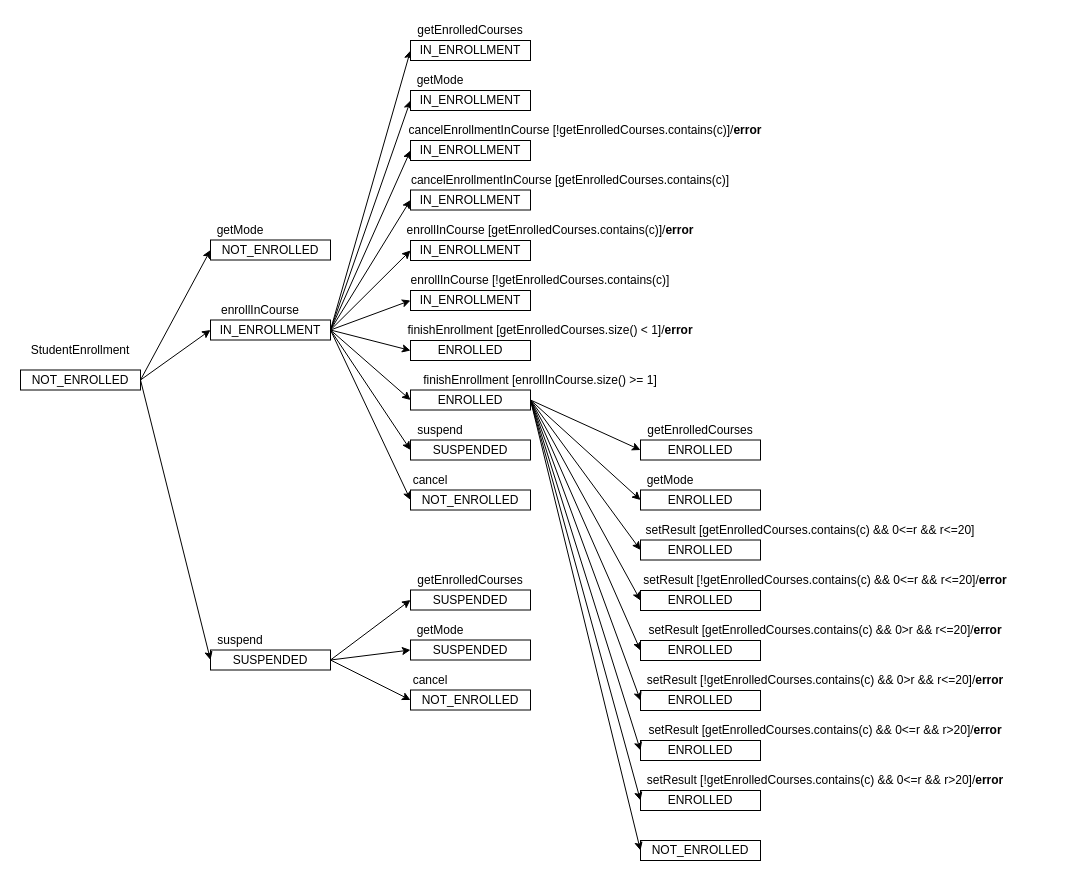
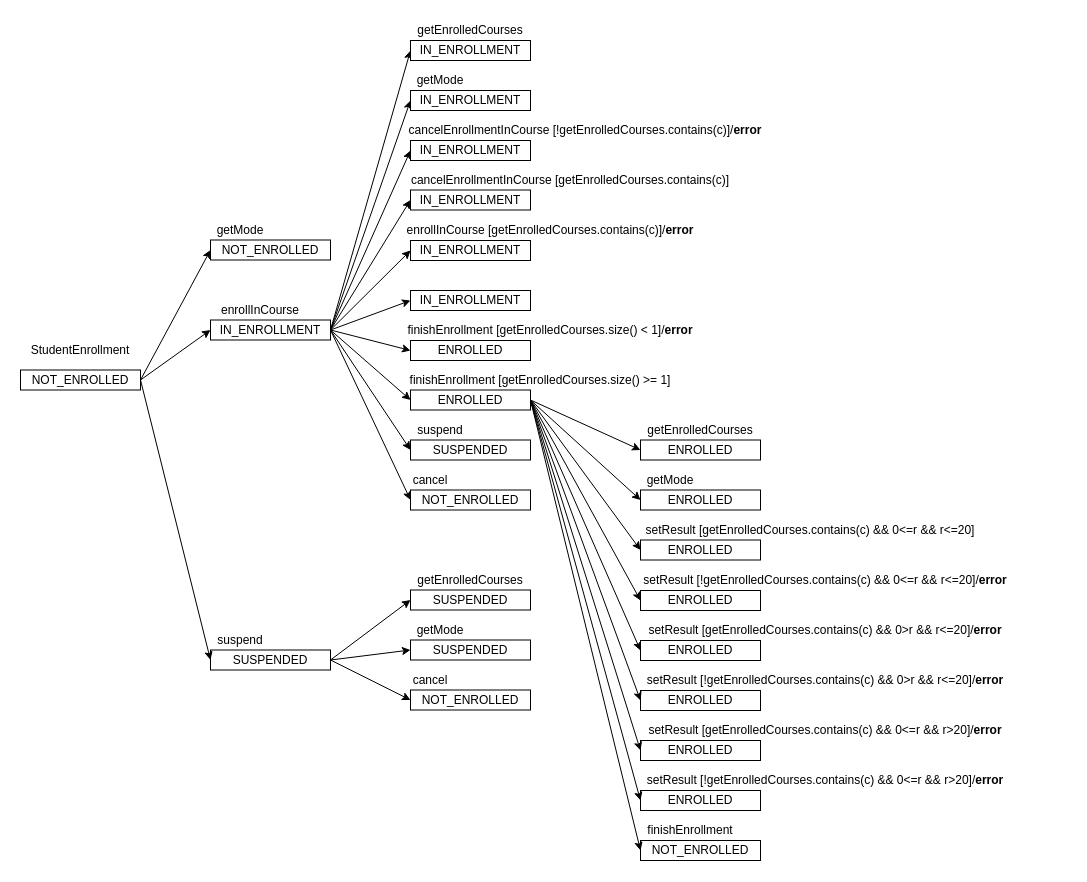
(541, 281) -> none
(541, 381) -> (541, 381)
none -> (691, 831)
